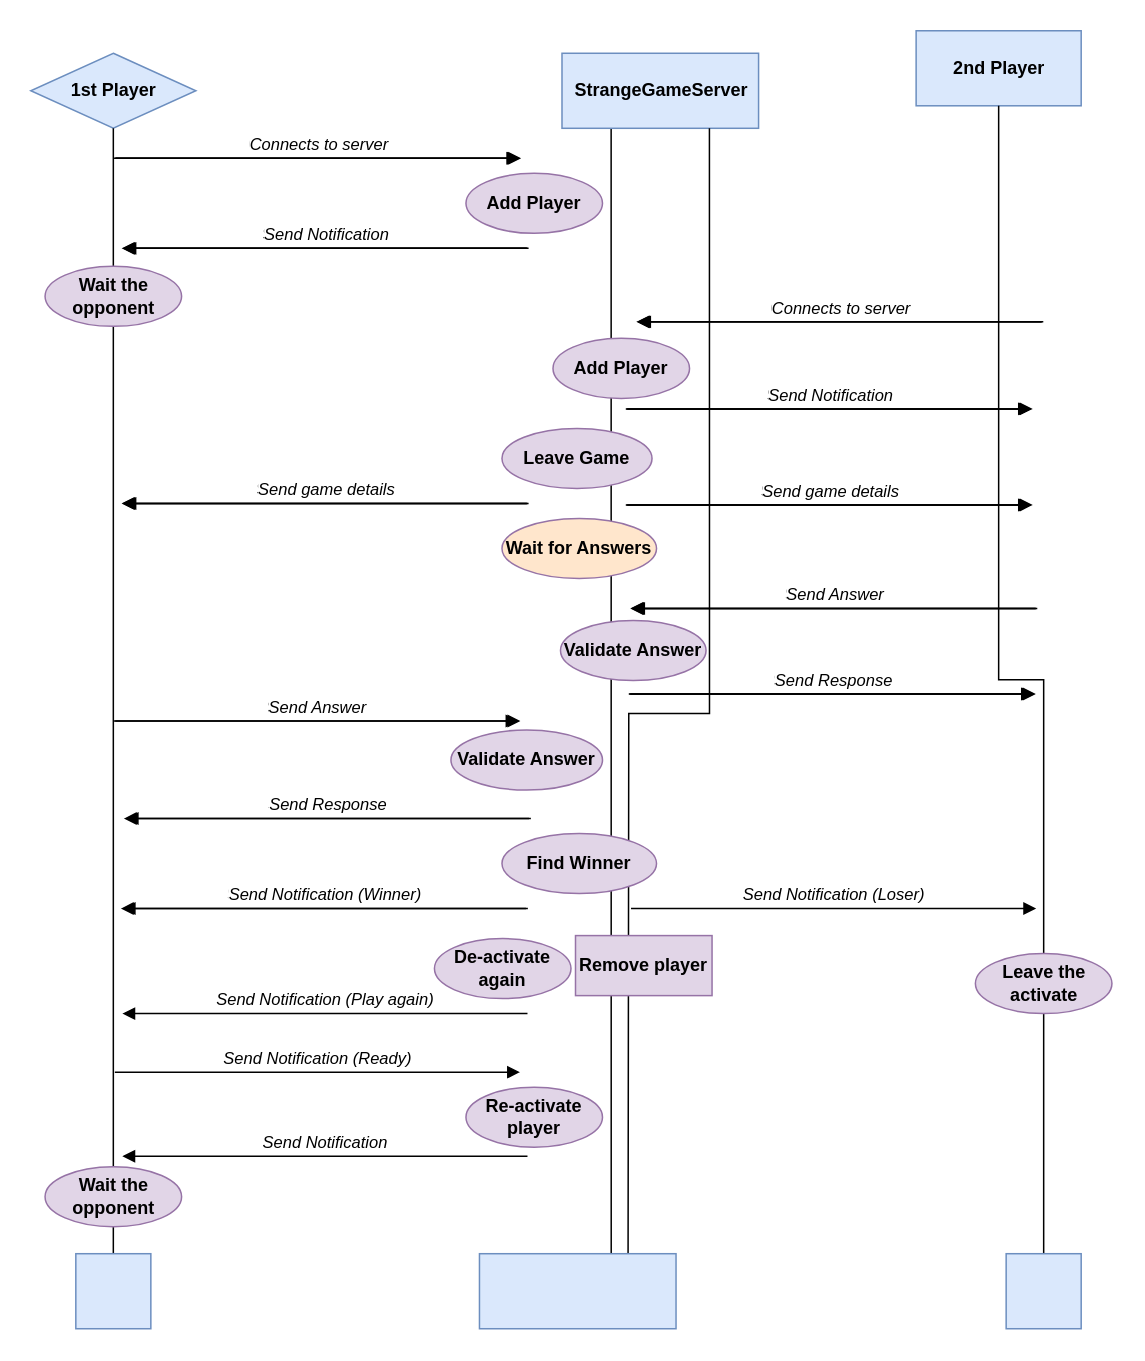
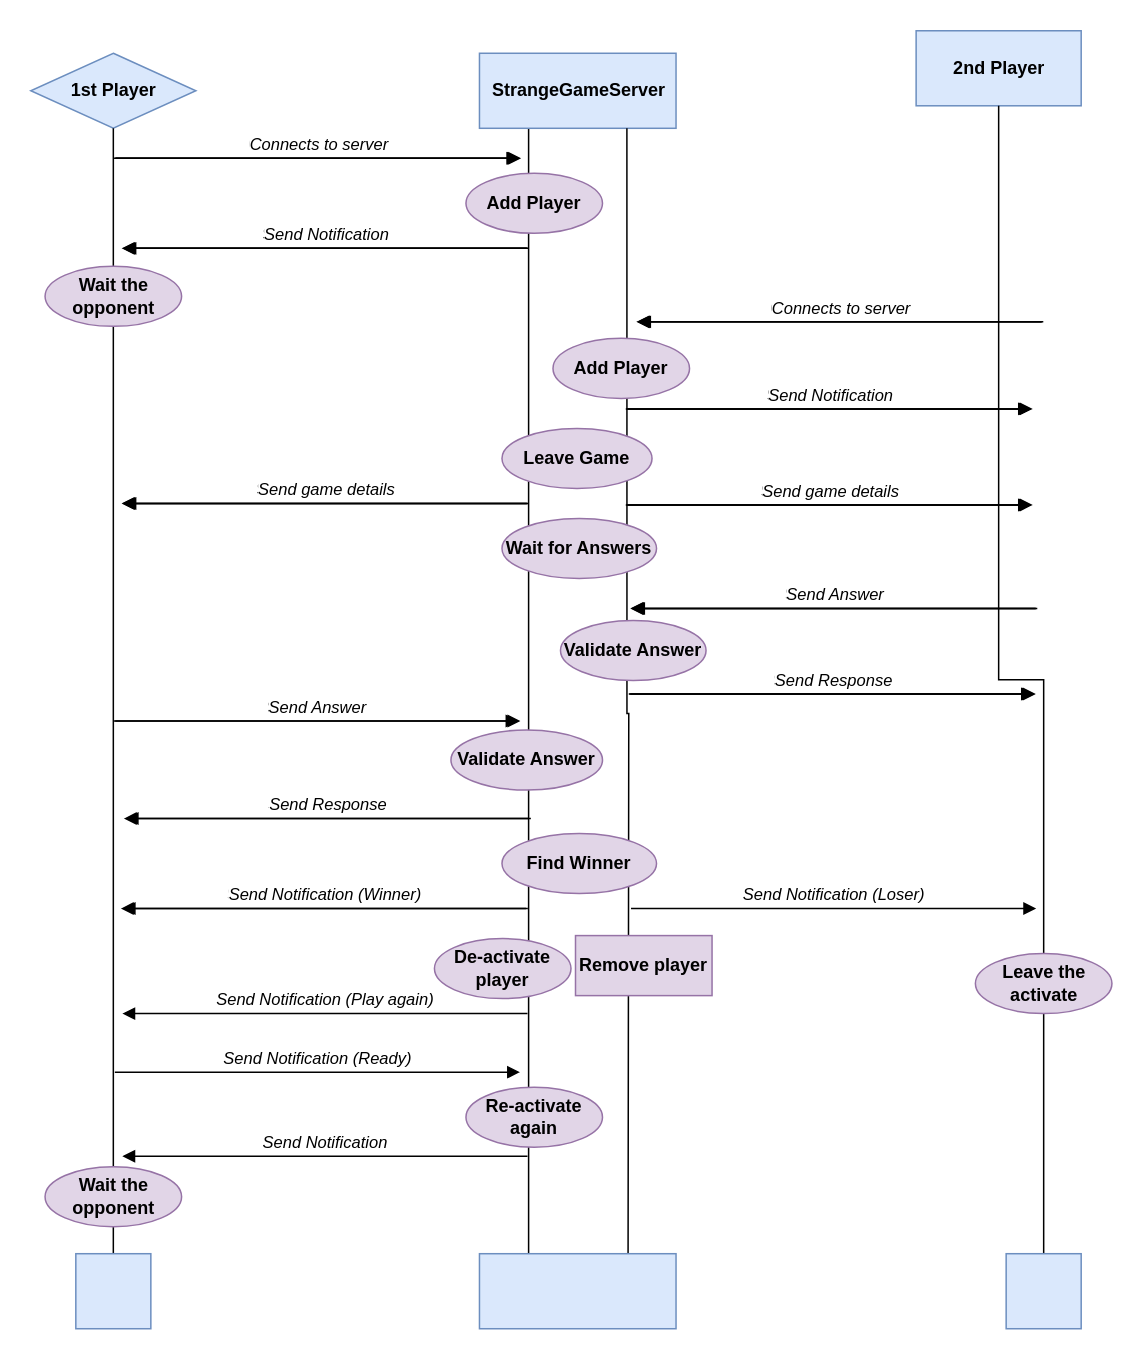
(660, 91) -> (578, 91)
(579, 548) -> (579, 548)
(503, 968) -> (503, 968)
(534, 1117) -> (534, 1117)
